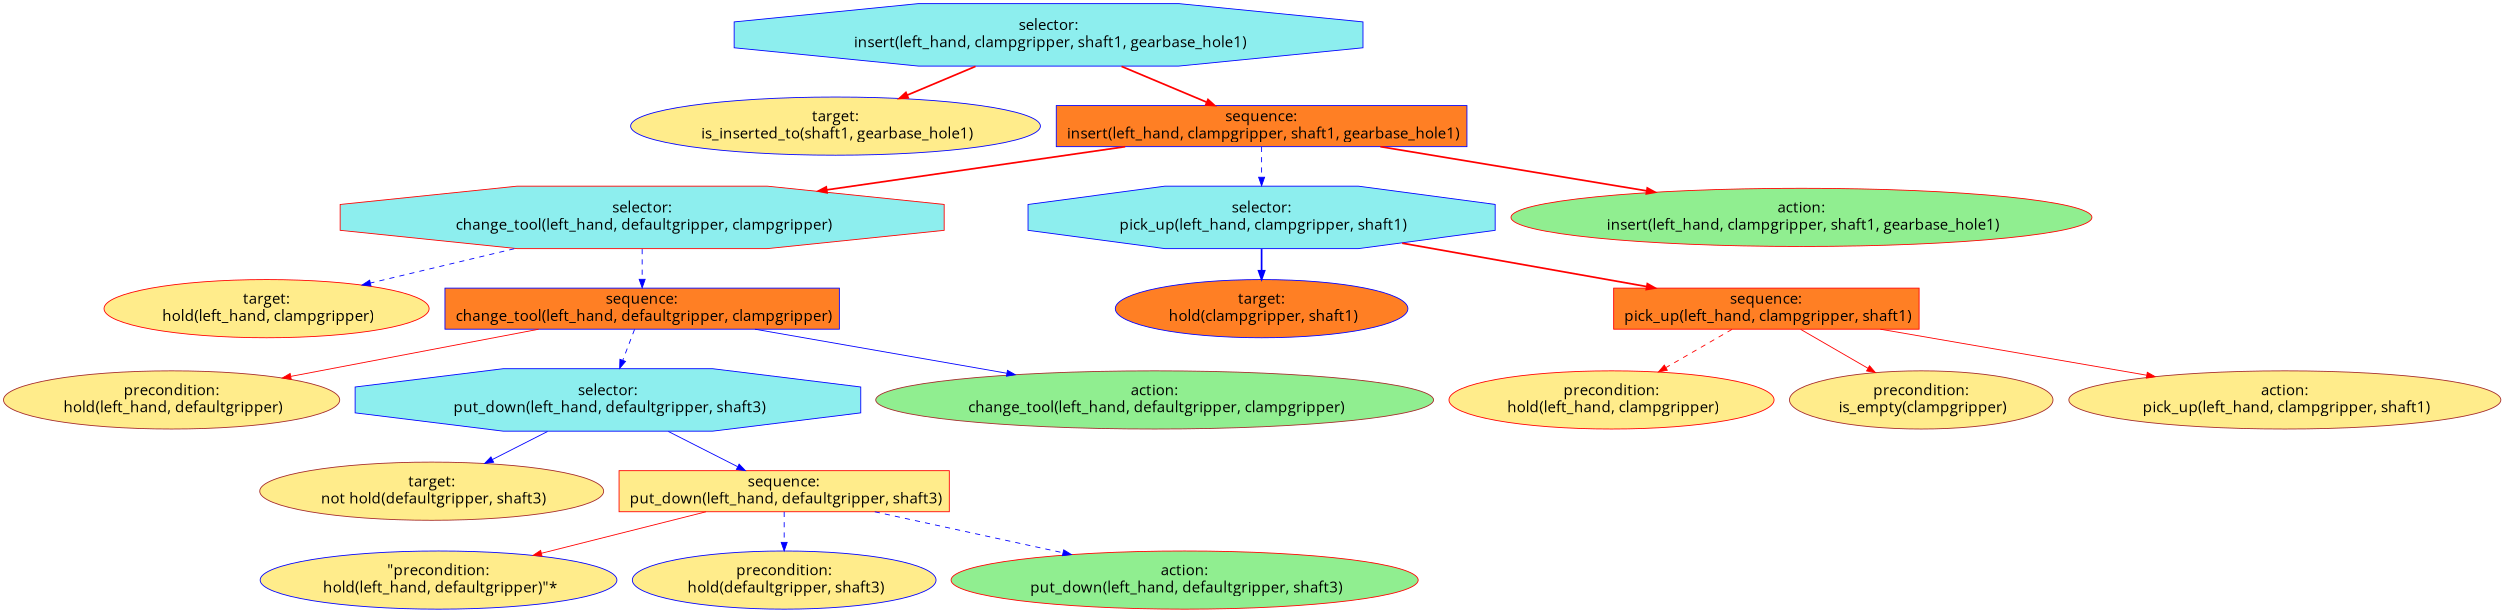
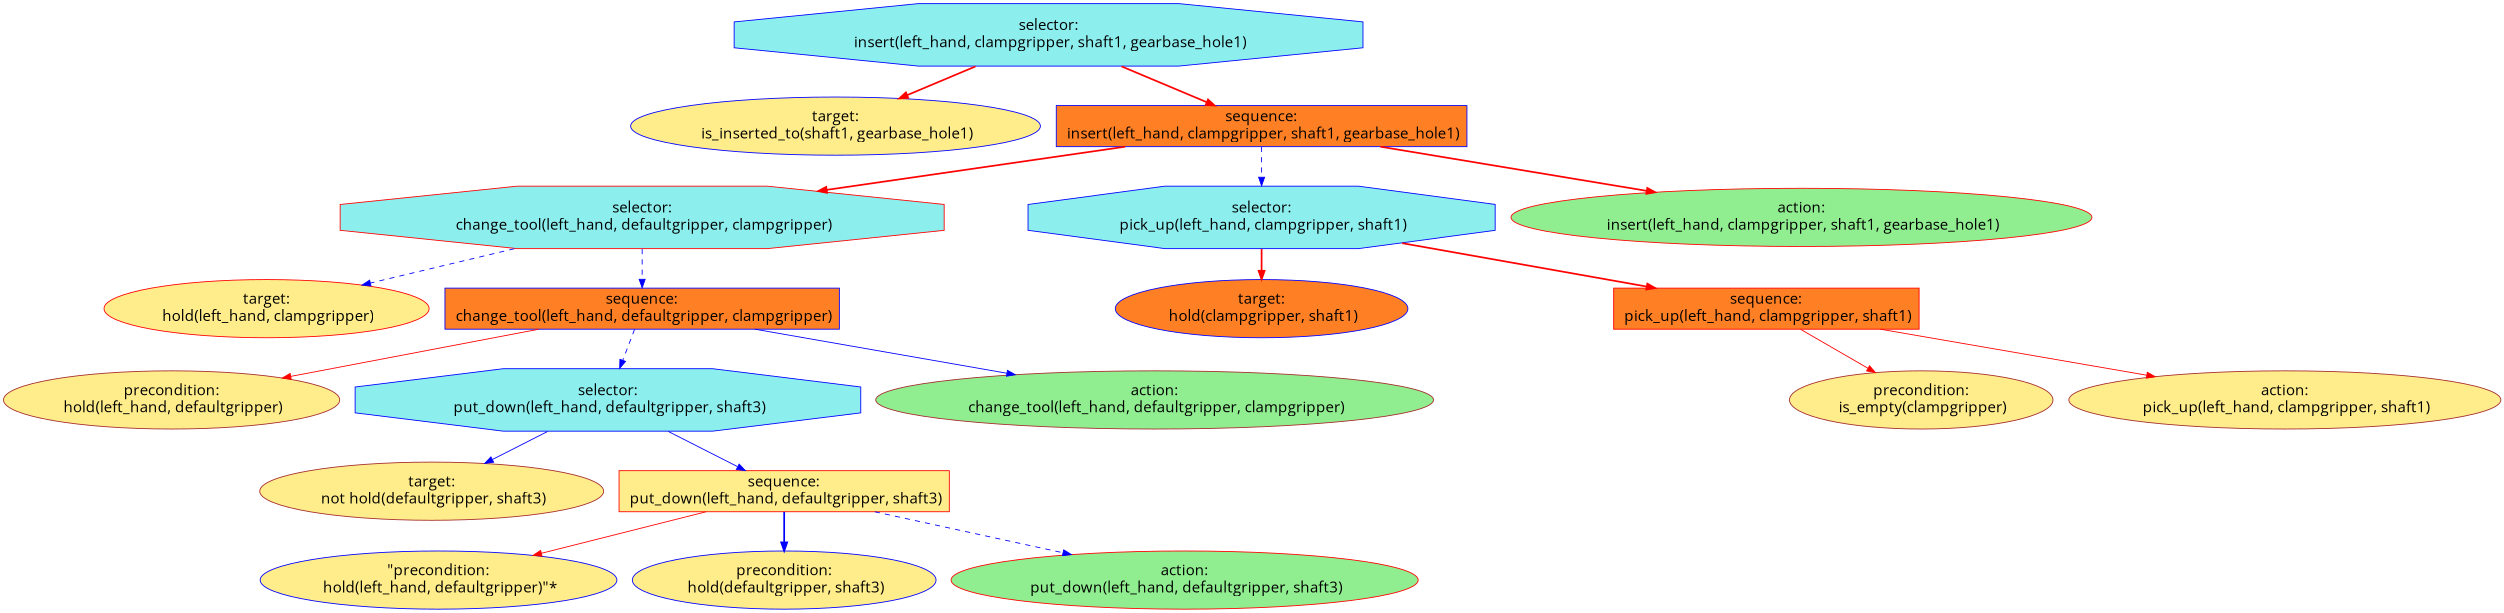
(1262, 260) -> (1262, 260)
(1612, 400) -> none
(784, 527) -> (784, 527)
